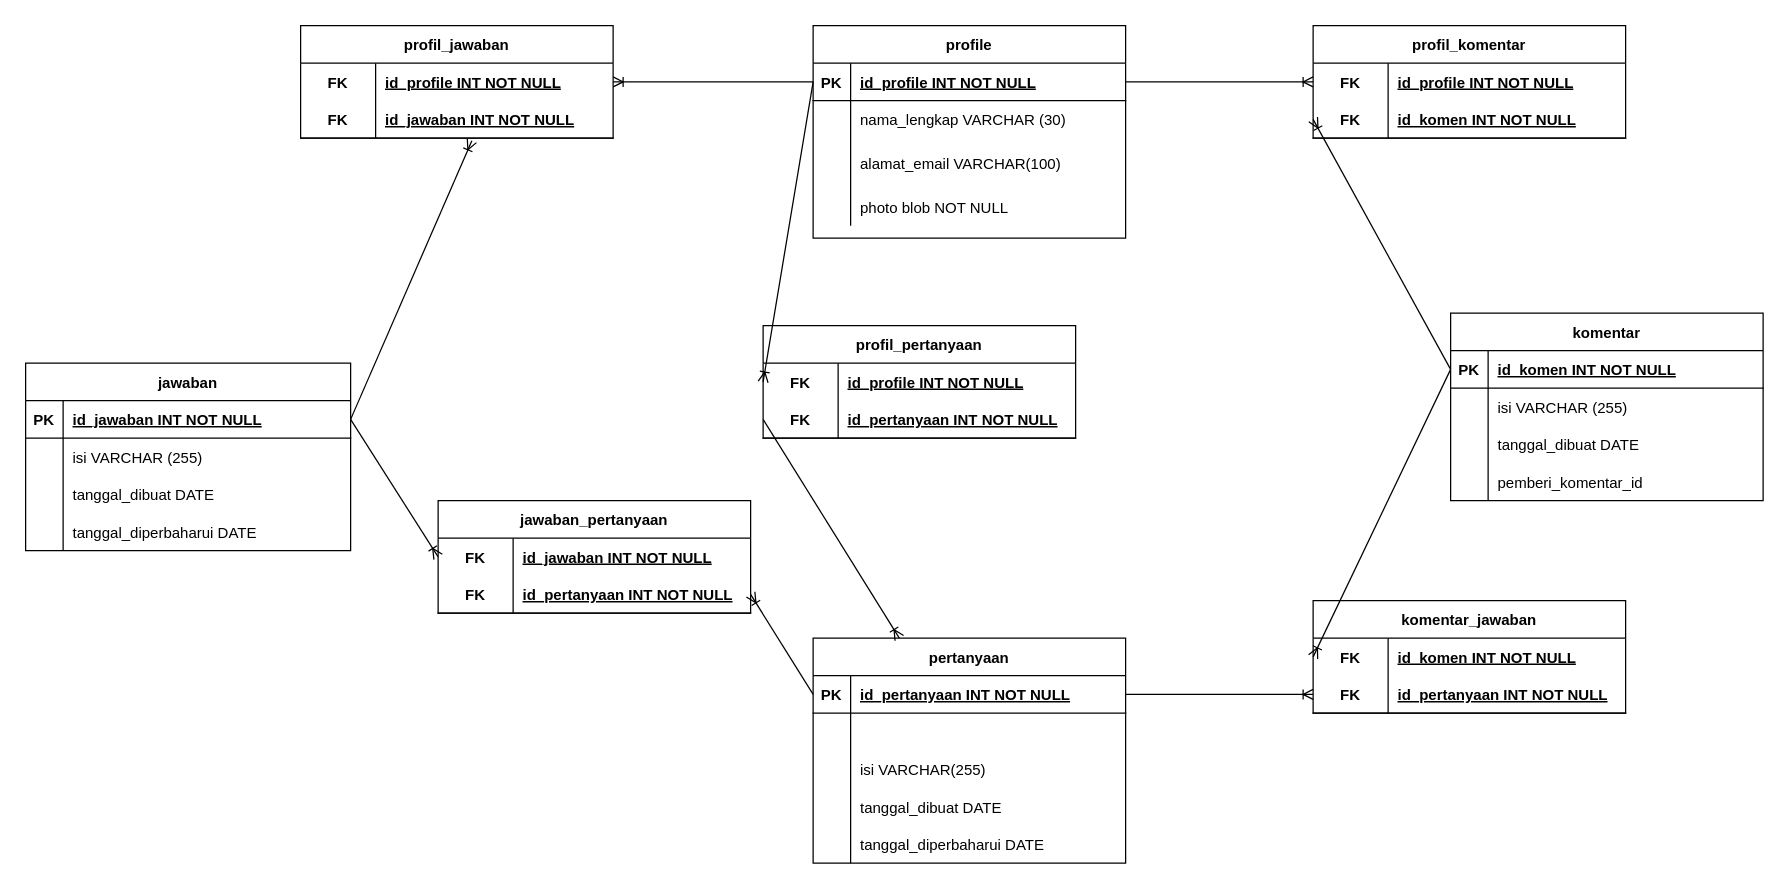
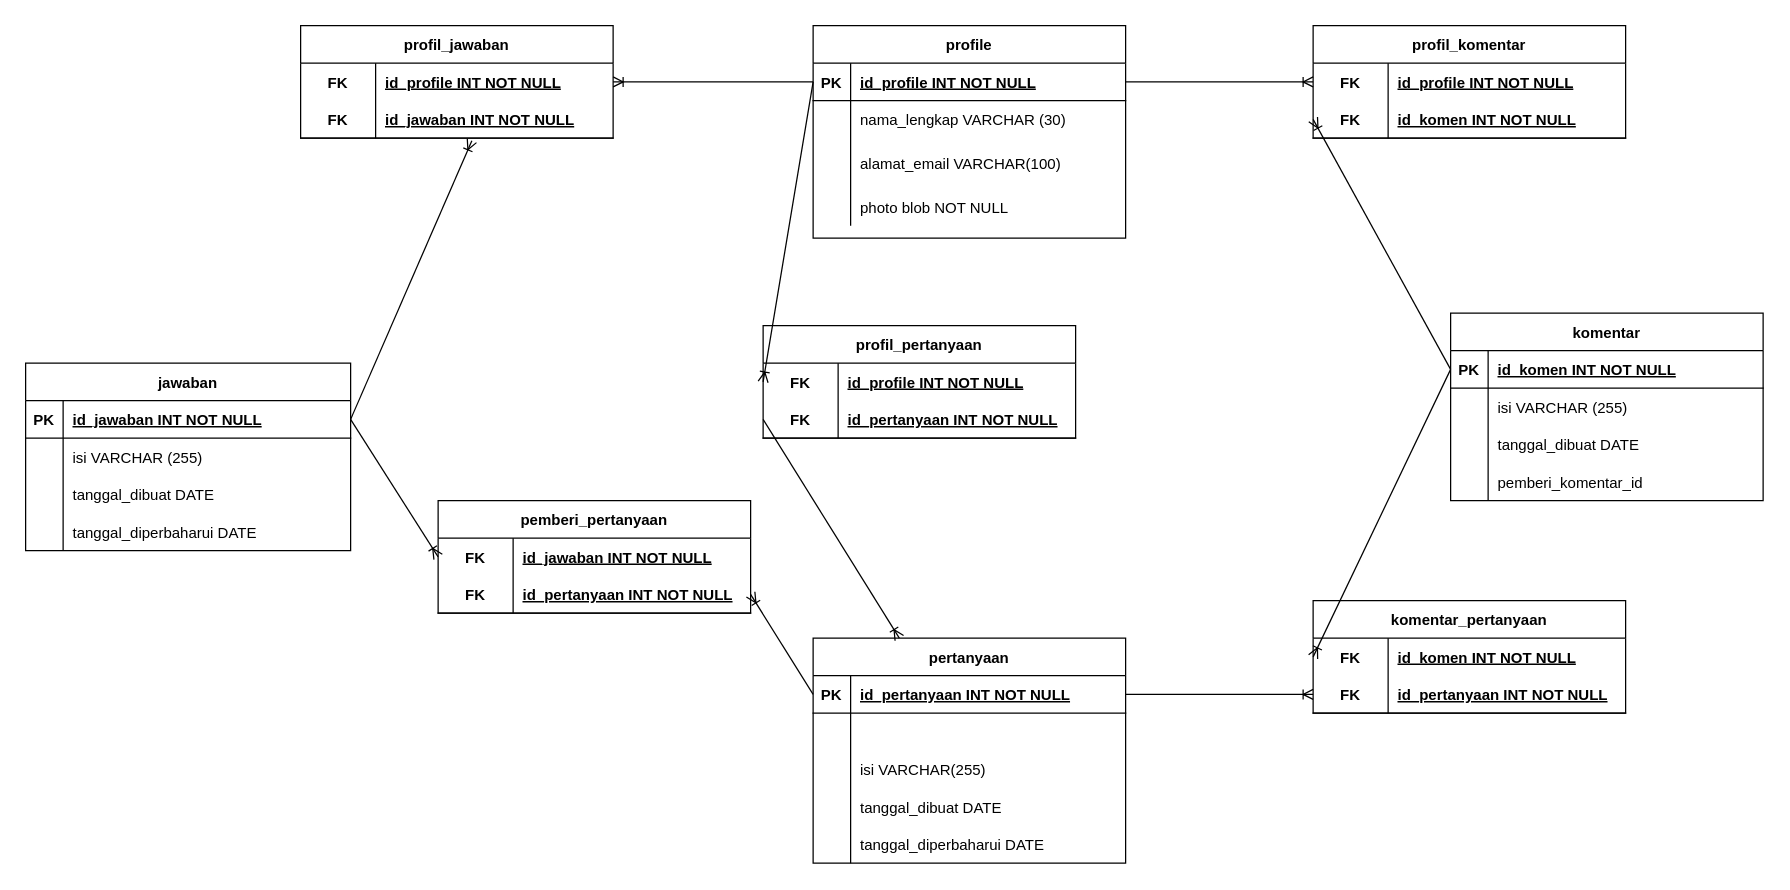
(594, 520) -> (594, 520)
(1469, 620) -> (1469, 620)
